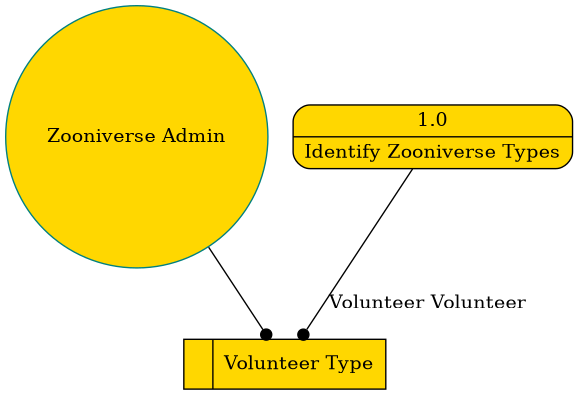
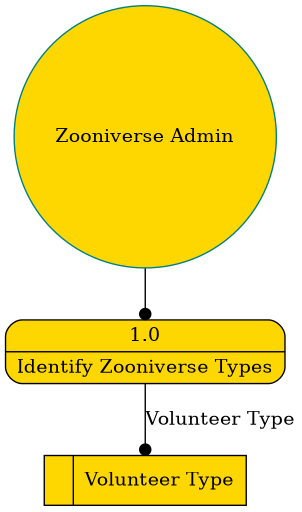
(236, 288) -> (145, 288)
(428, 303) -> (221, 420)
